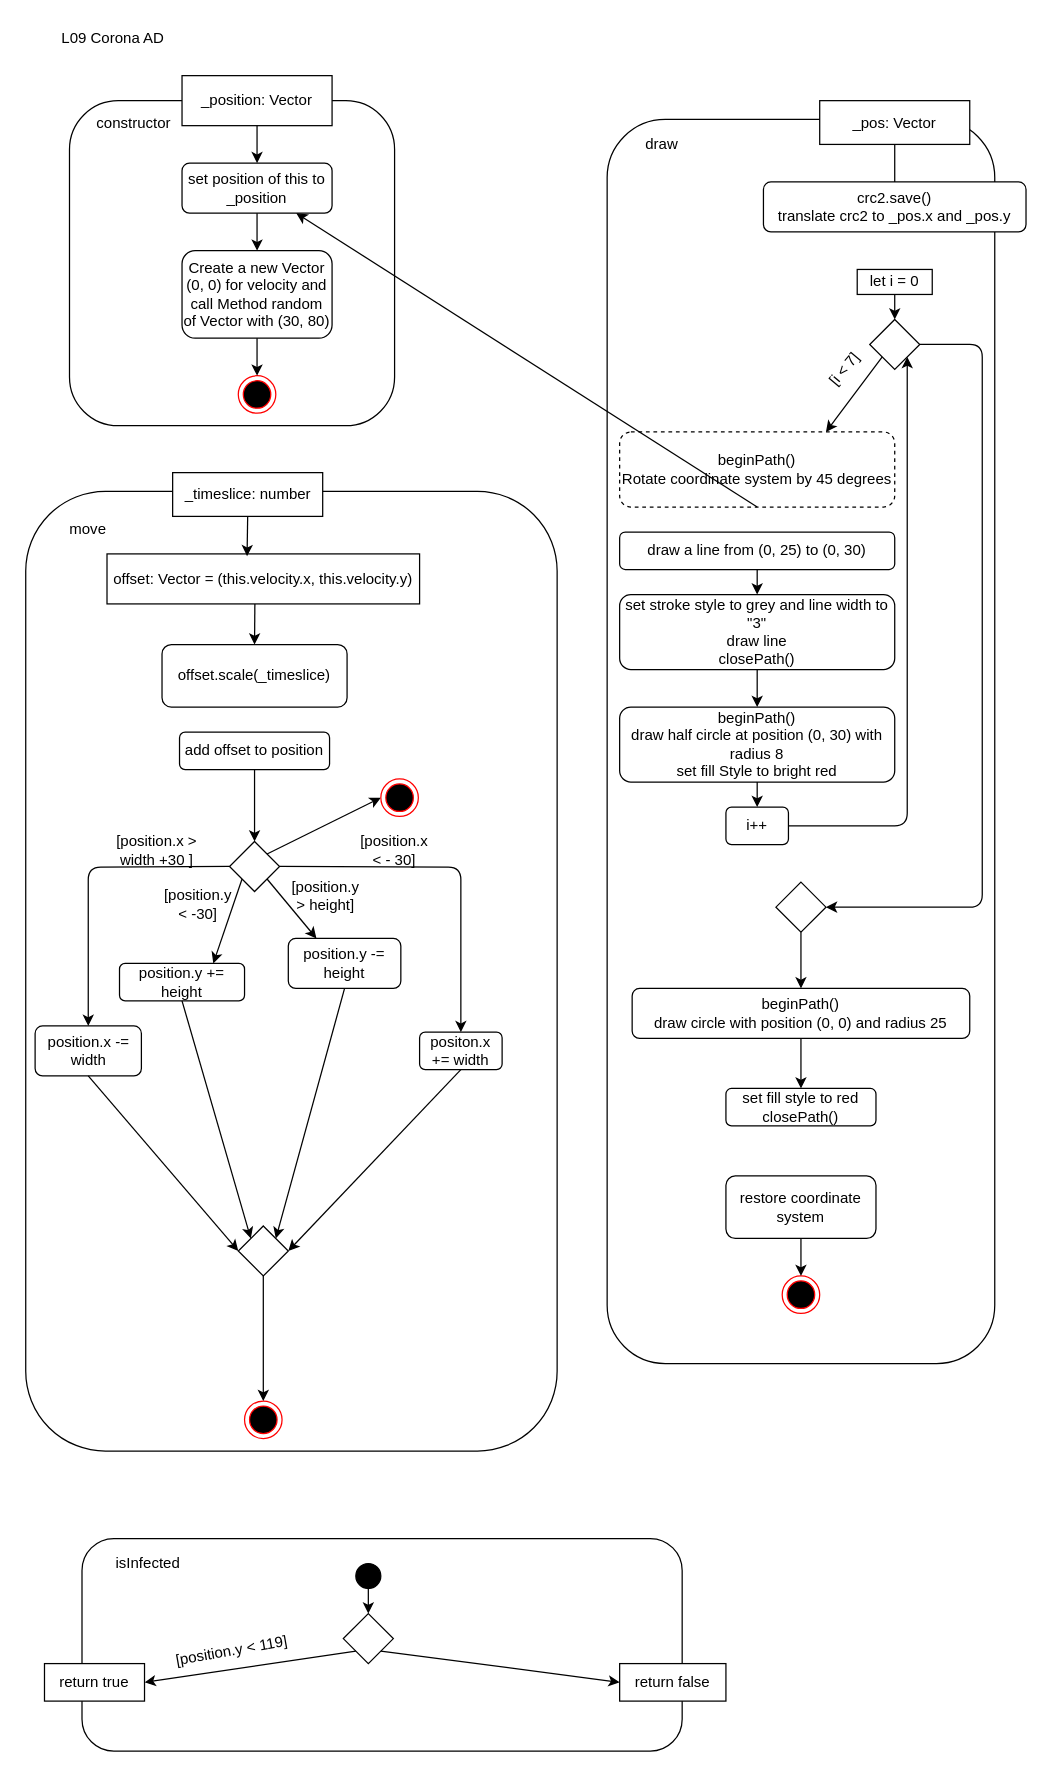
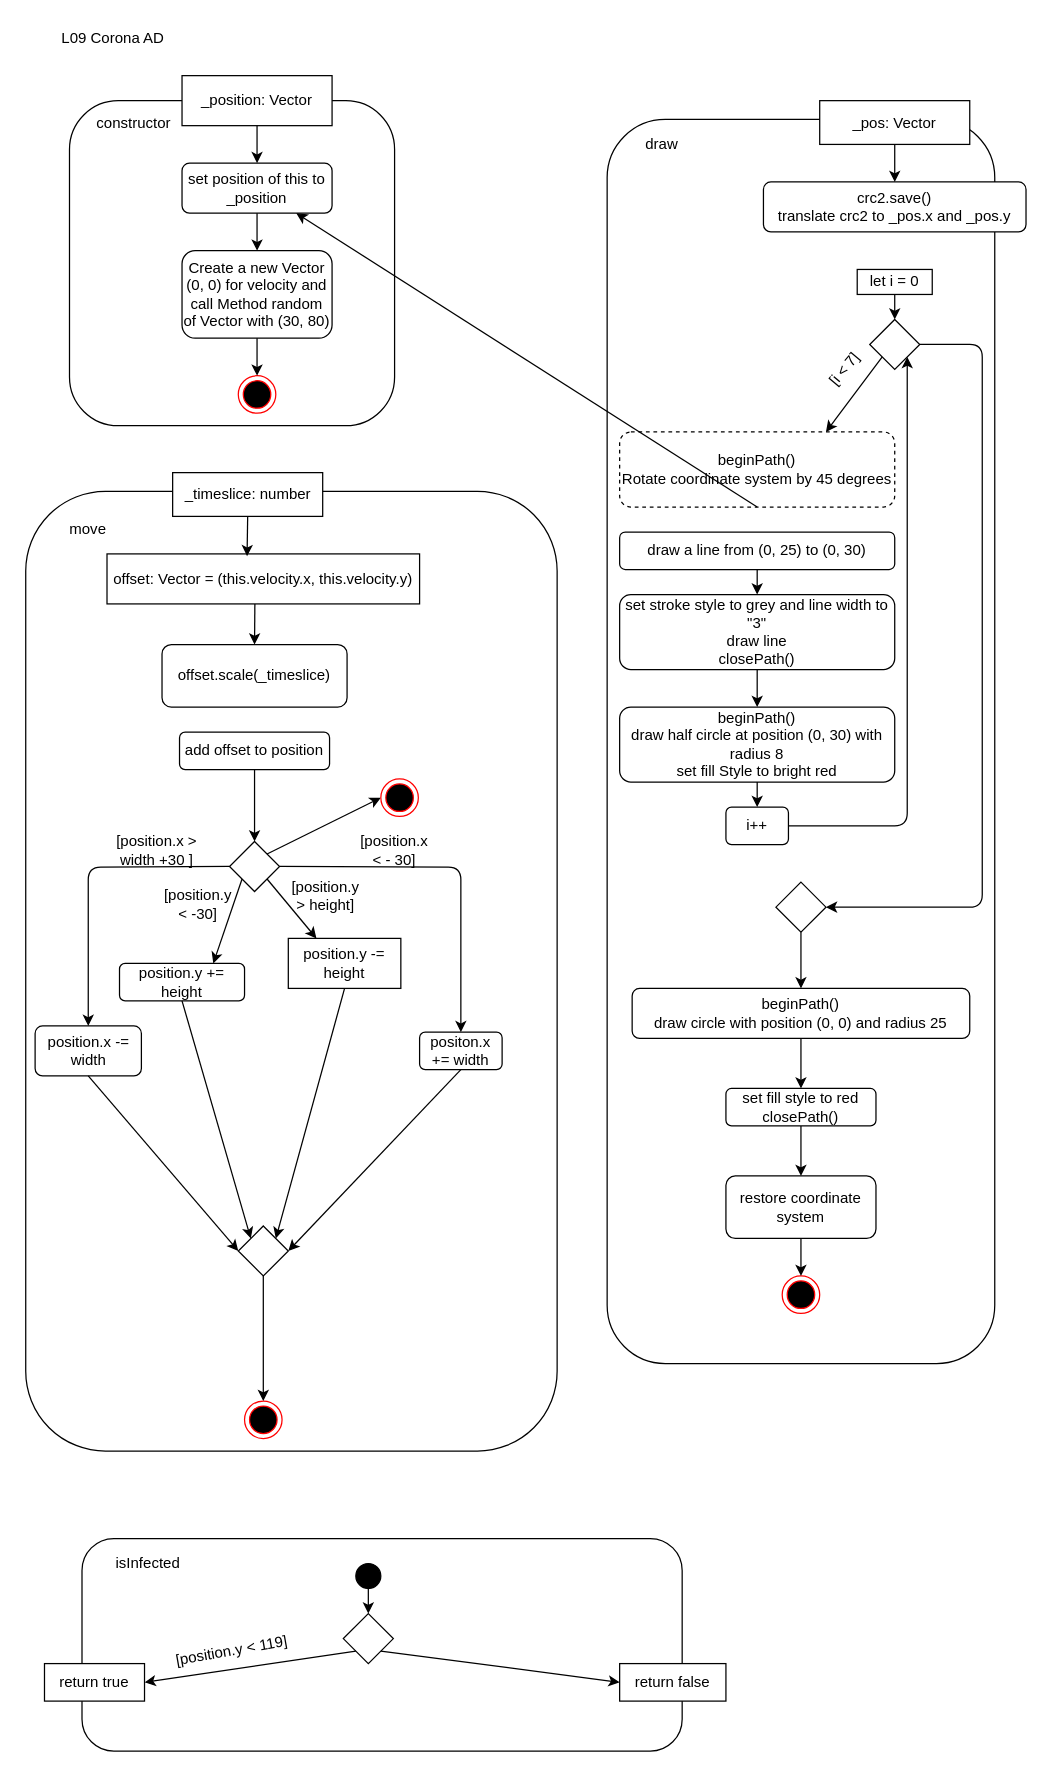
(894, 175) -> (894, 172)
(344, 963) -> (344, 963)
none -> (801, 1147)
